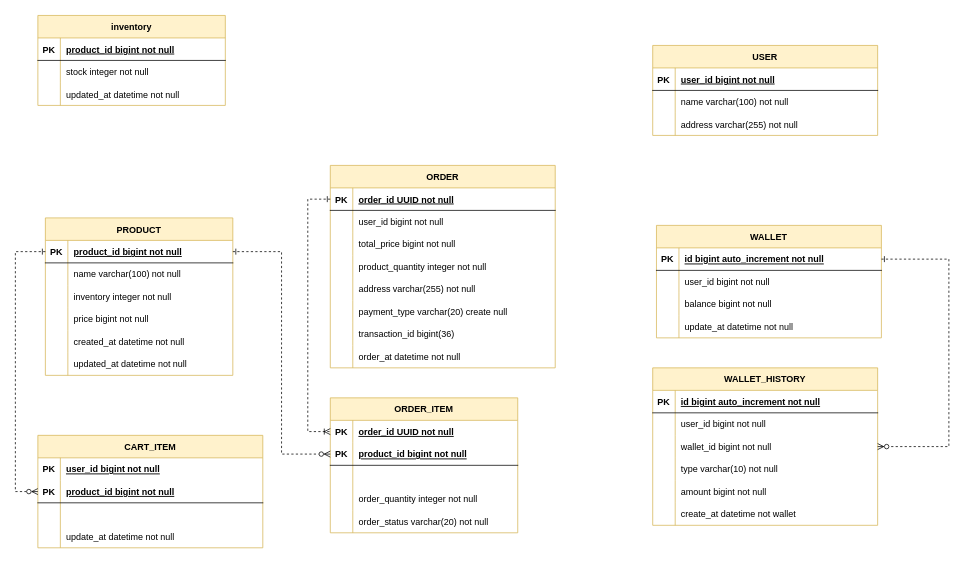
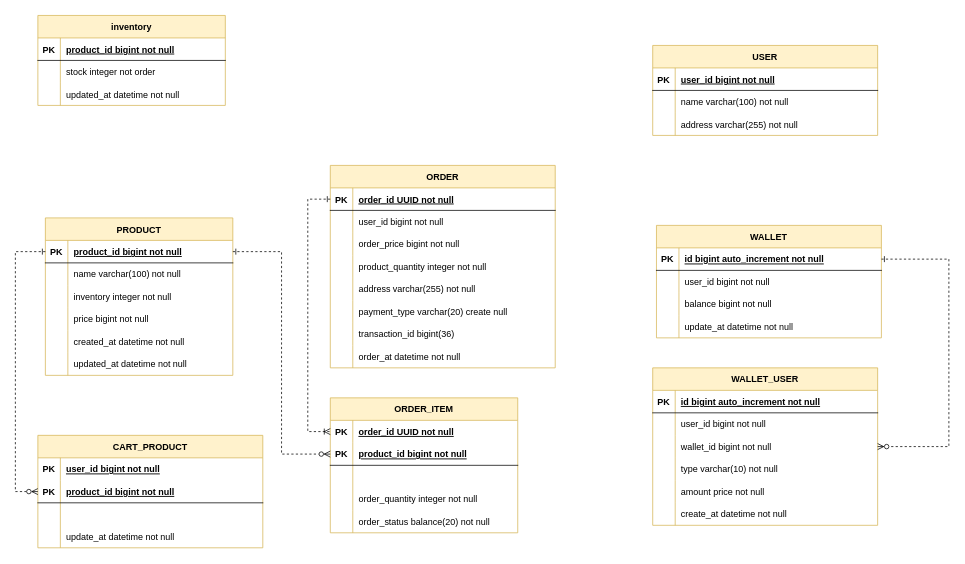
(114, 72) -> (119, 72)
(416, 245) -> (417, 245)
(765, 380) -> (765, 380)
(150, 447) -> (150, 447)
(728, 492) -> (727, 492)
(747, 515) -> (742, 515)
(436, 522) -> (435, 522)
